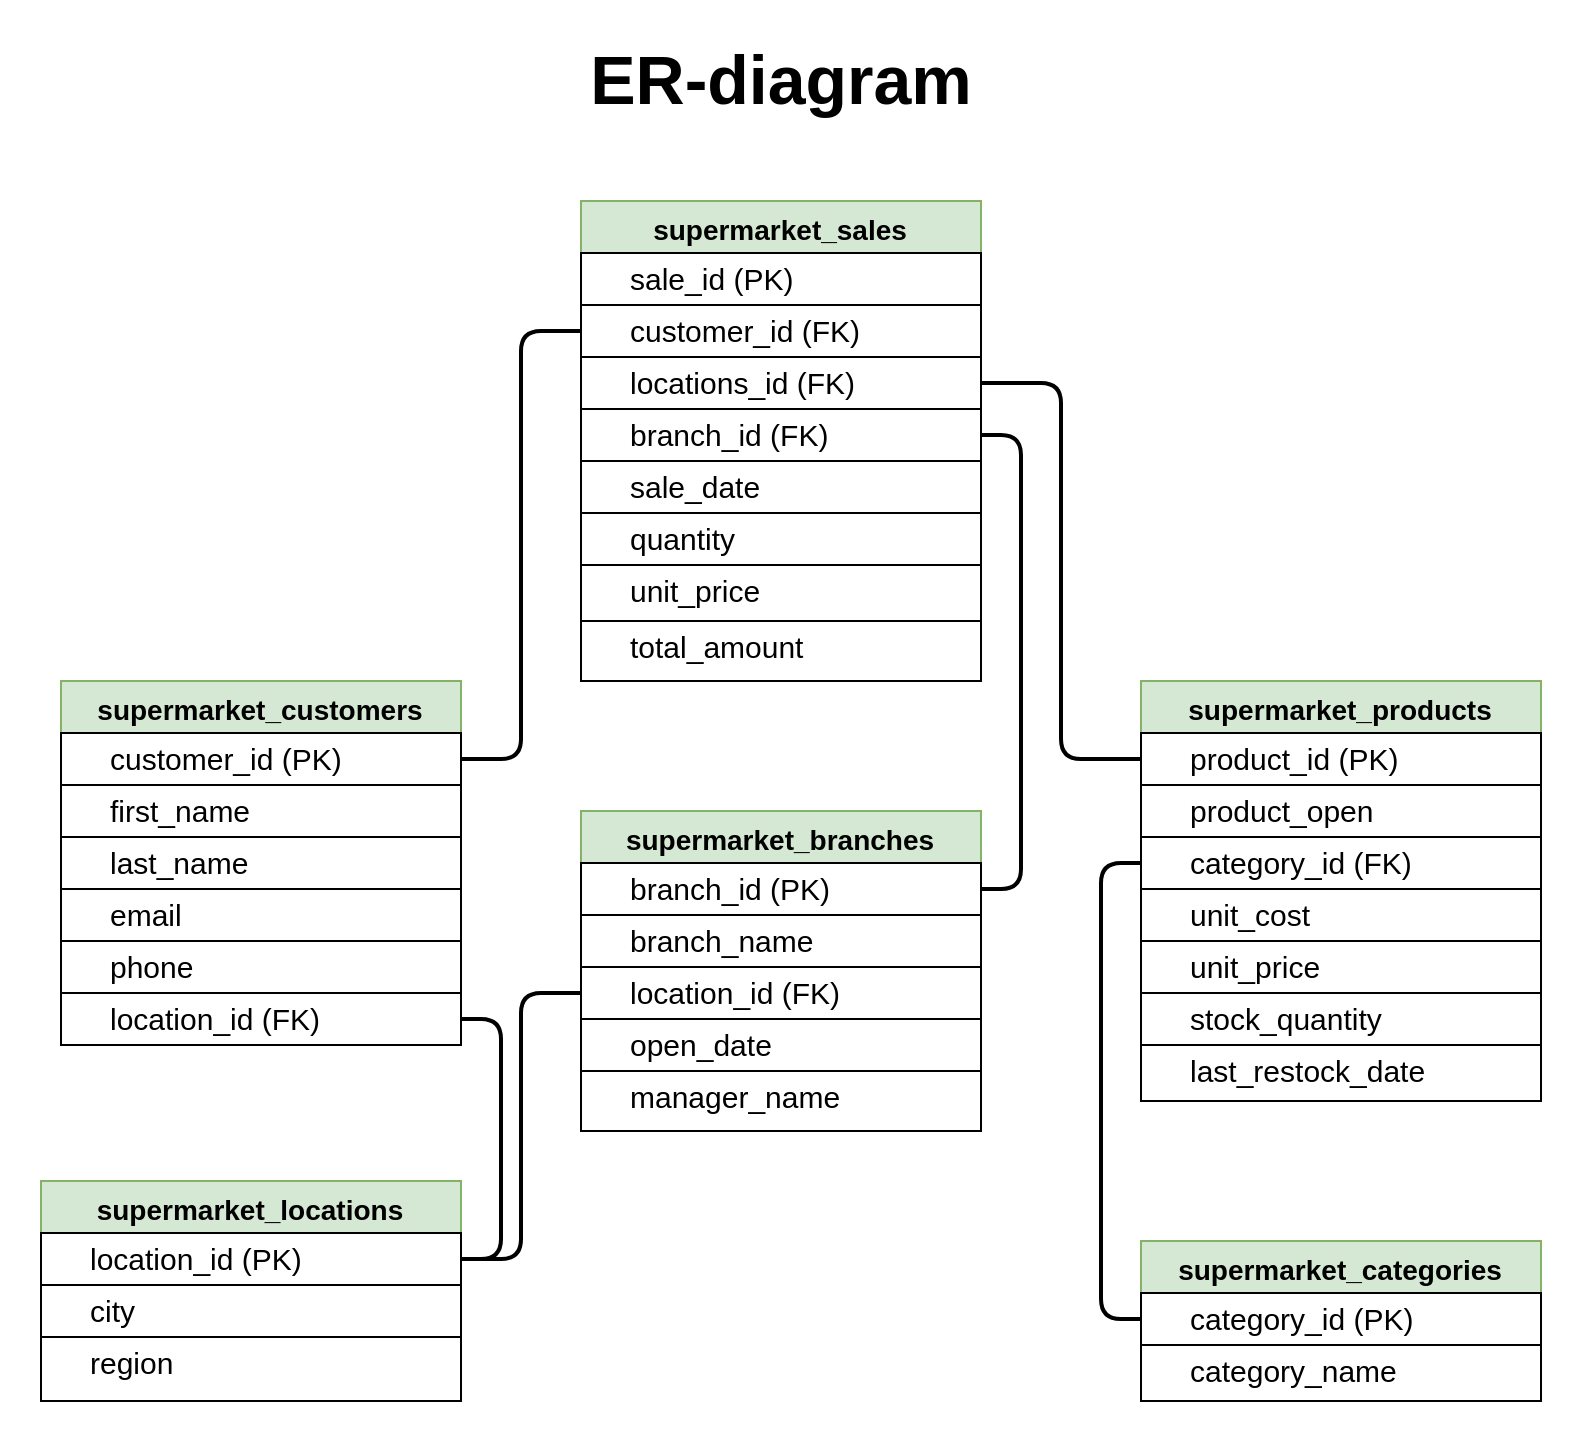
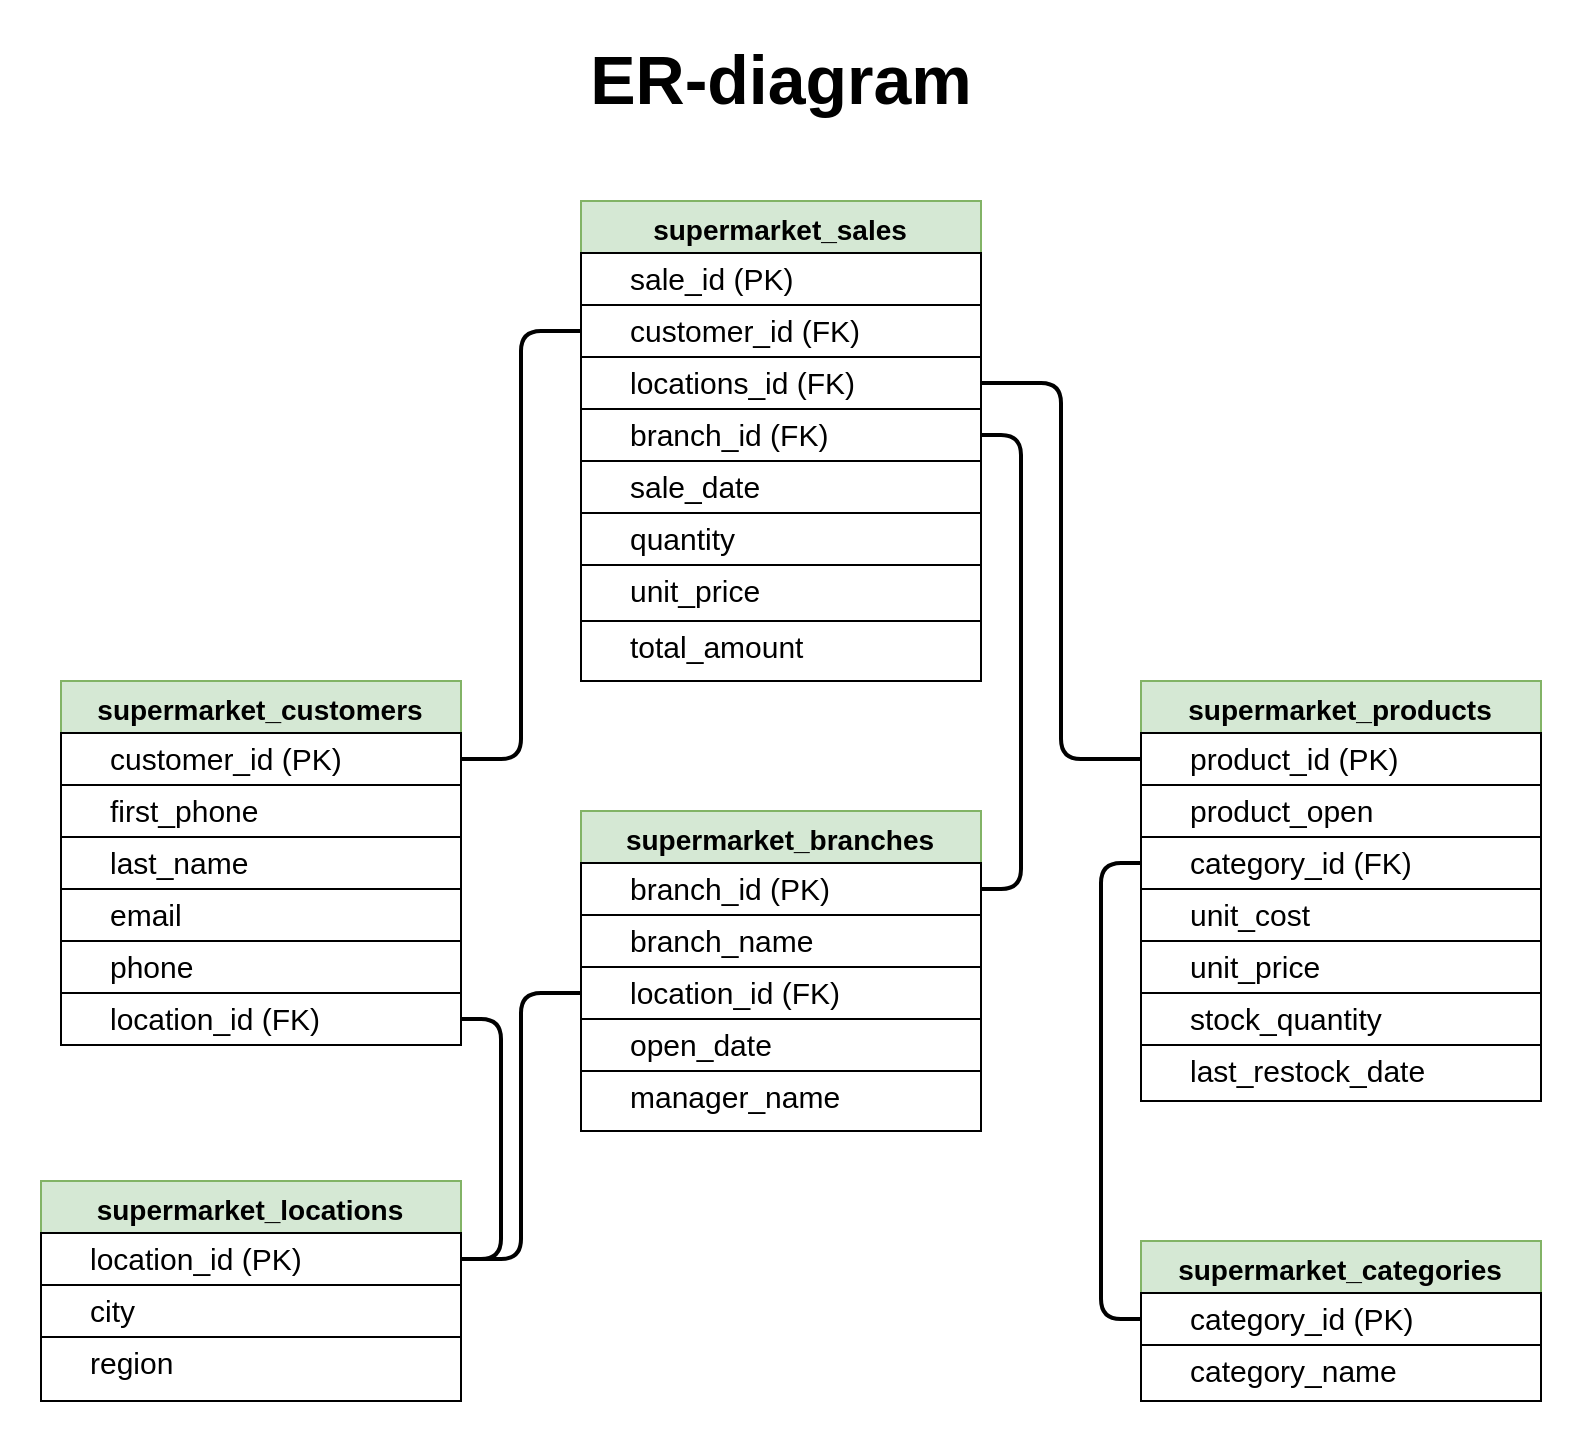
(190, 812) -> (199, 812)
